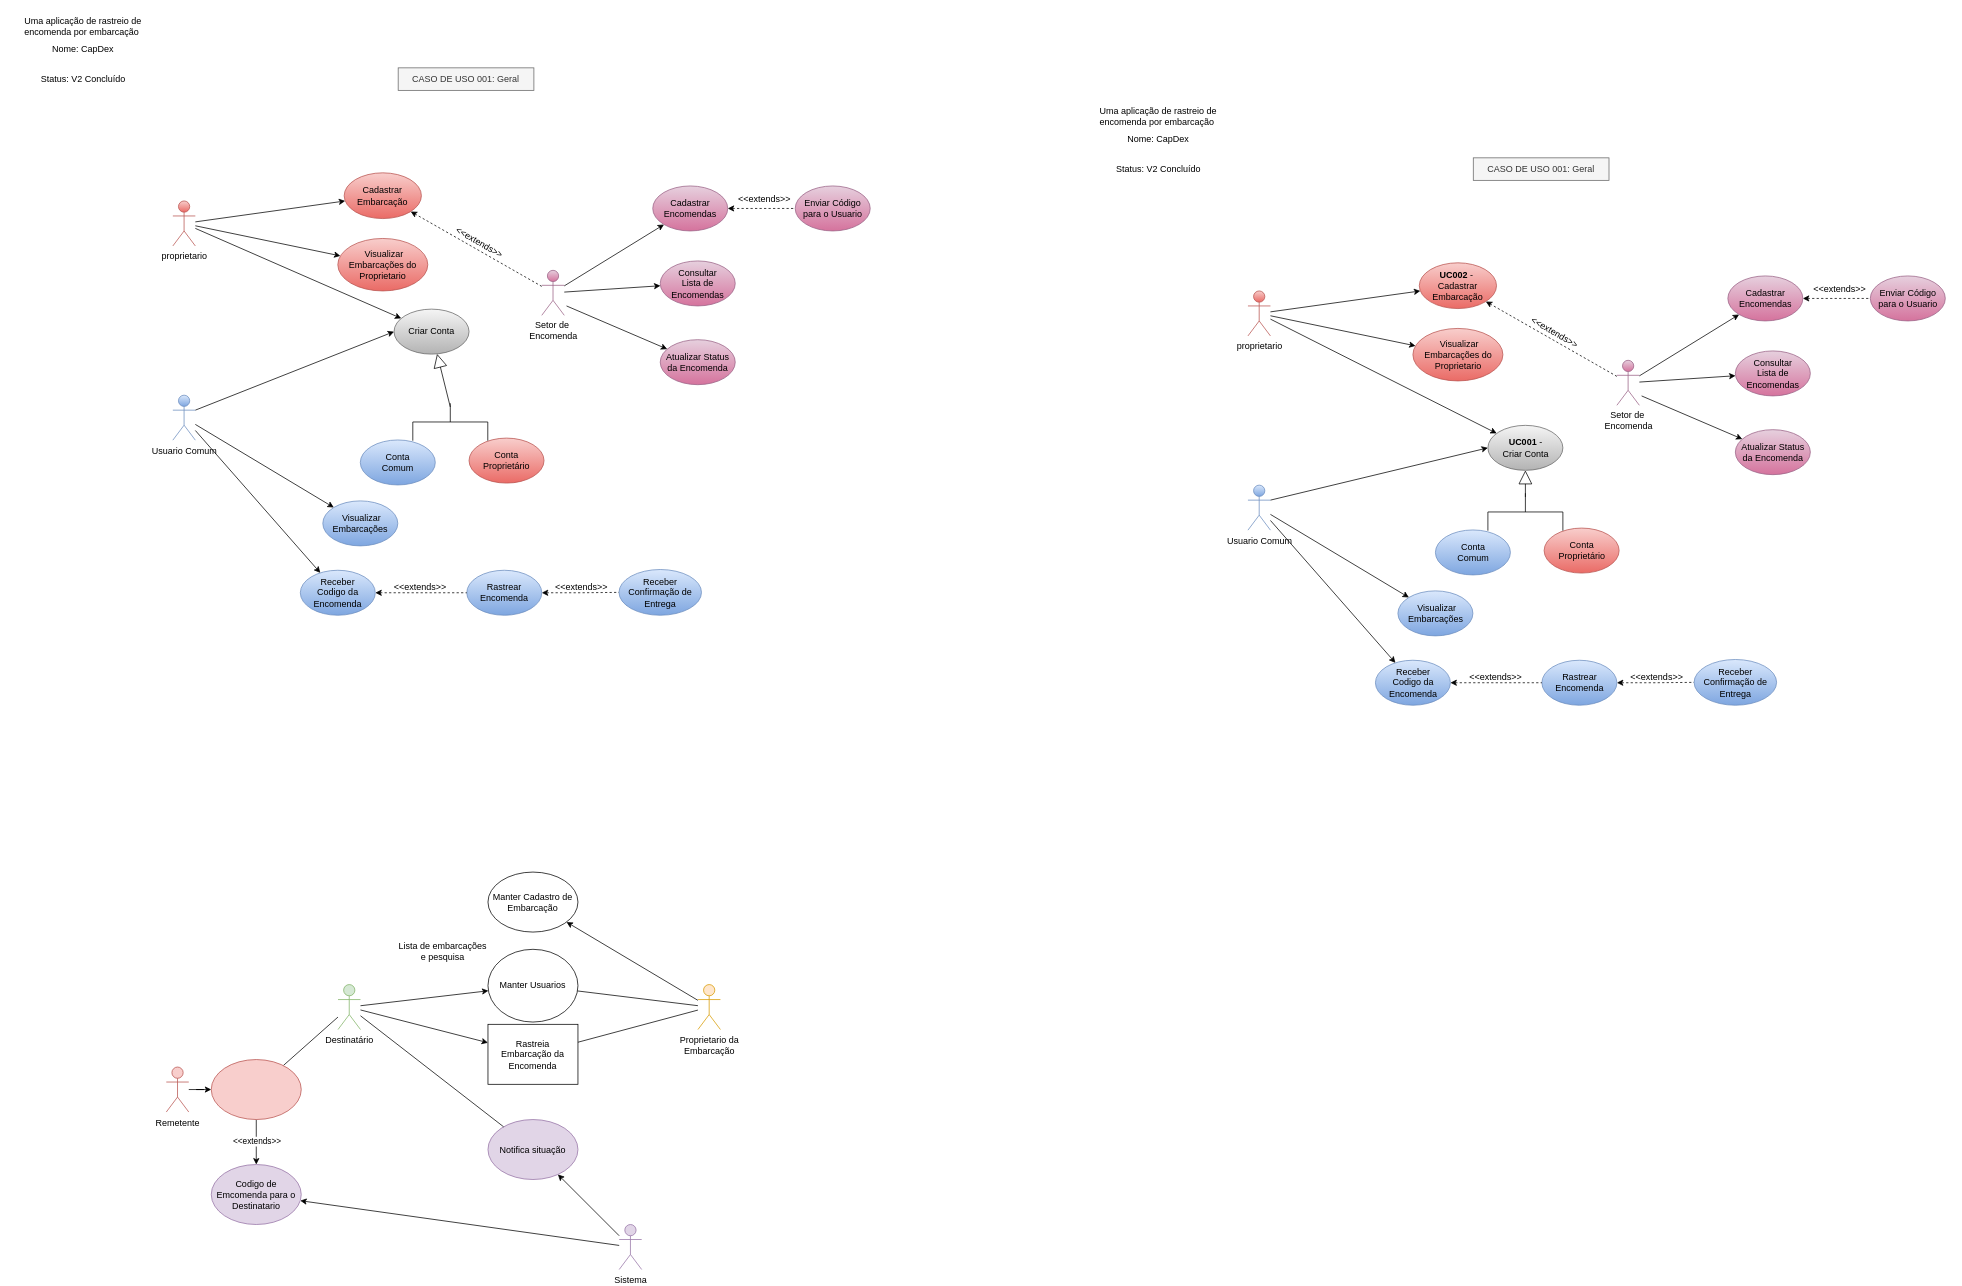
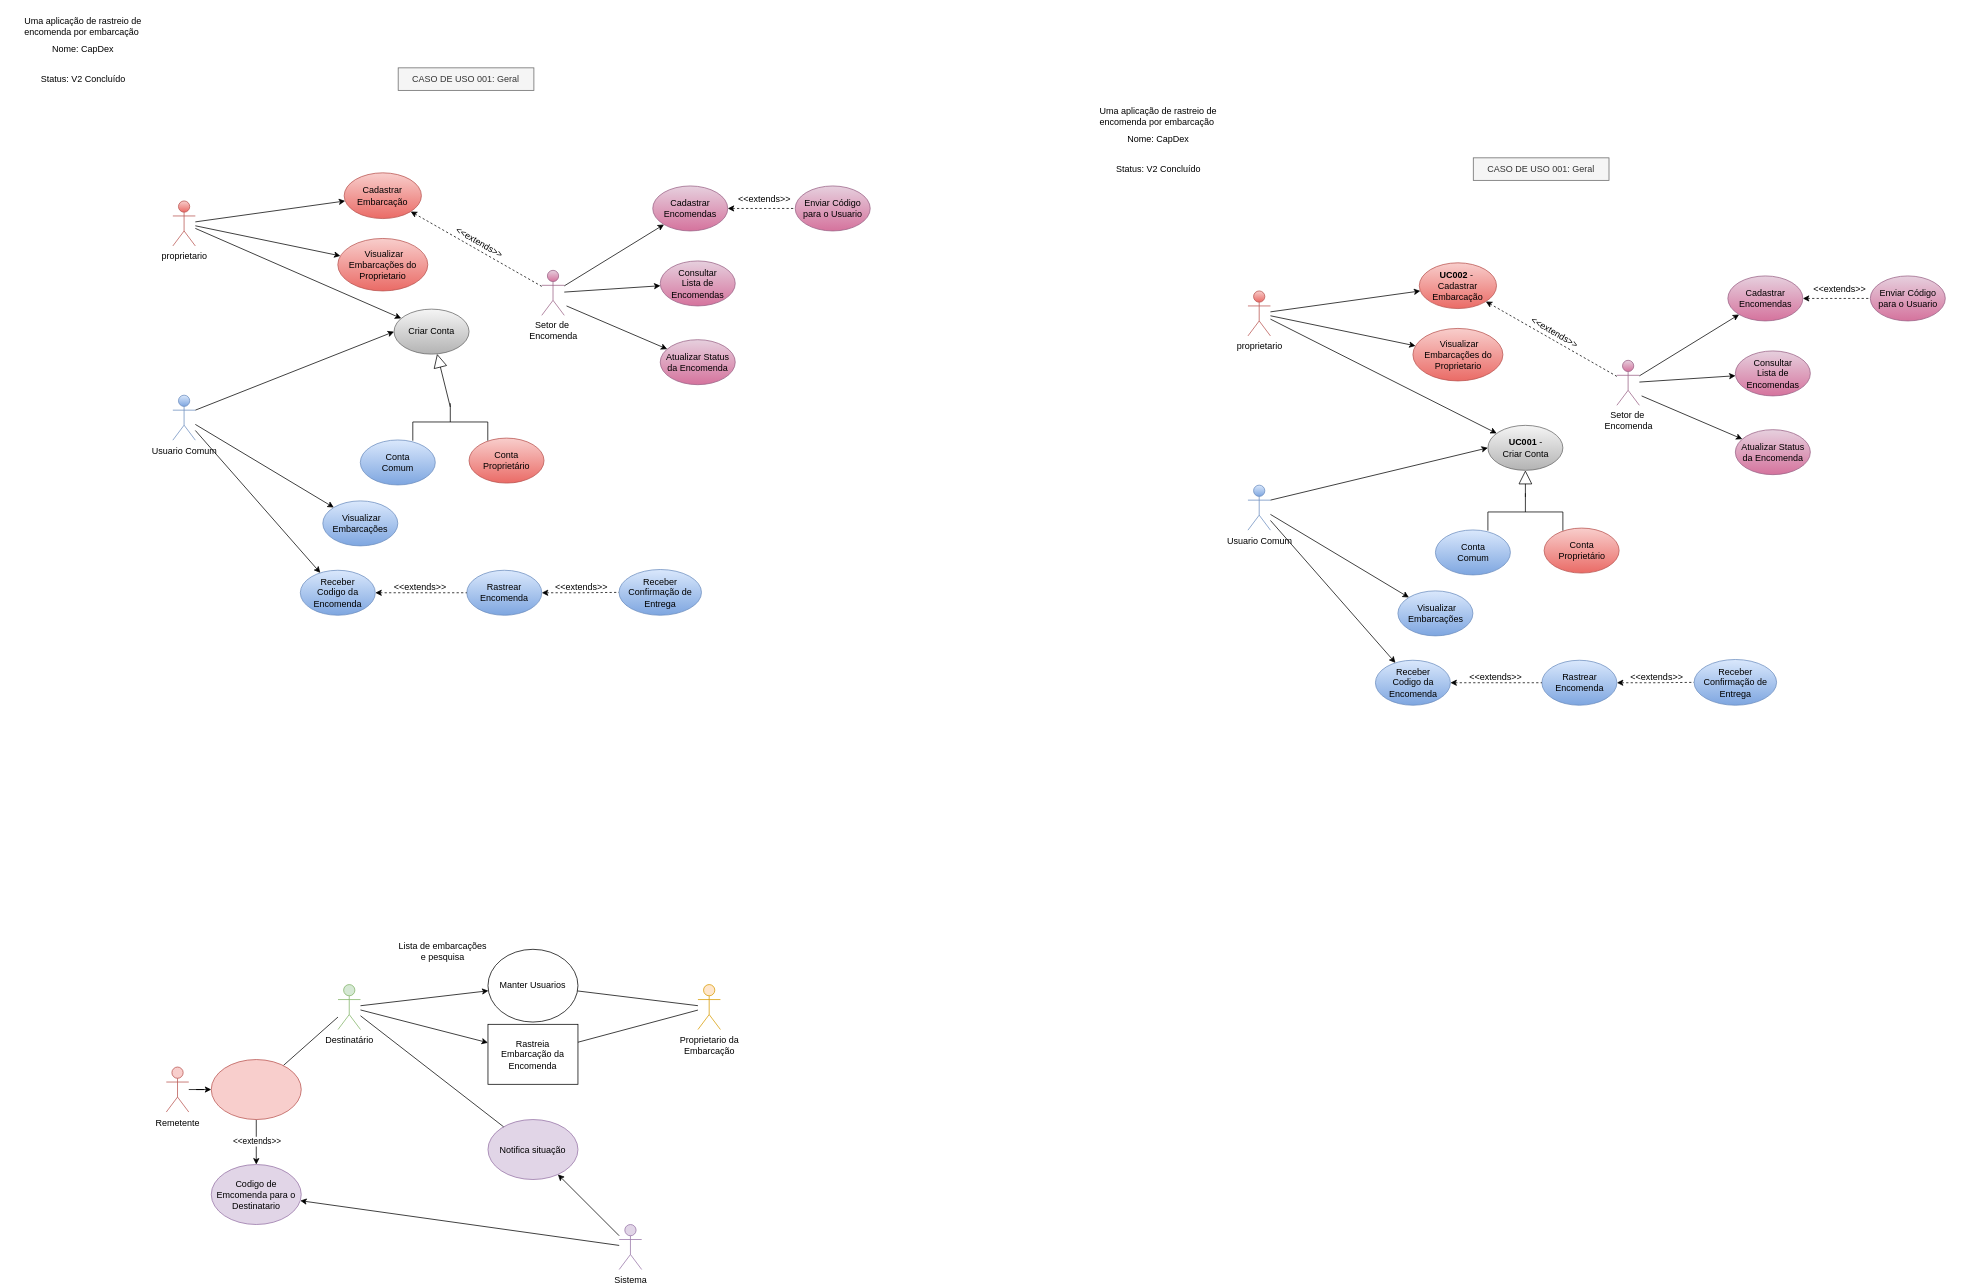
(533, 902) -> none
(634, 963) -> none
